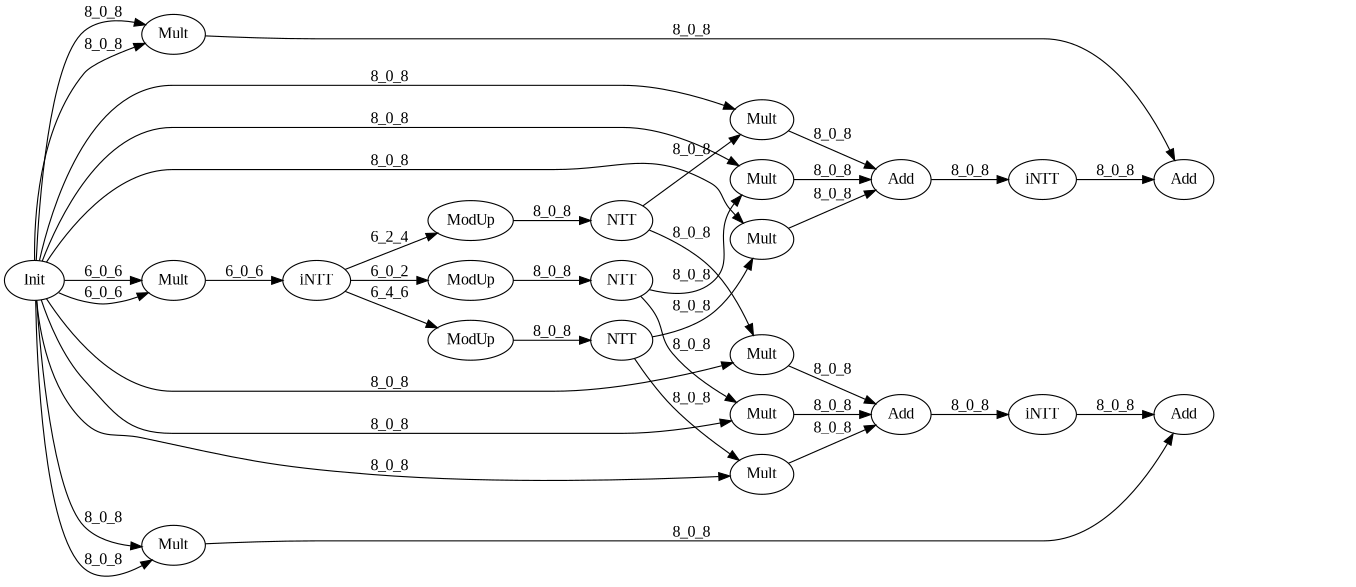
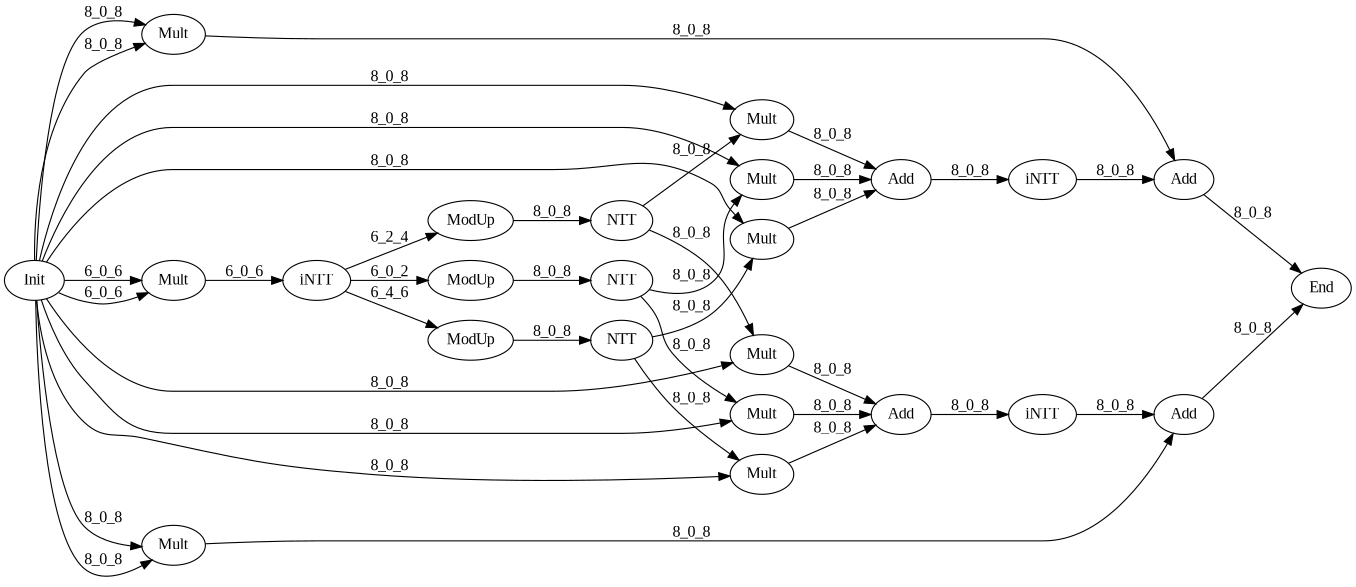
none -> (1321, 288)
